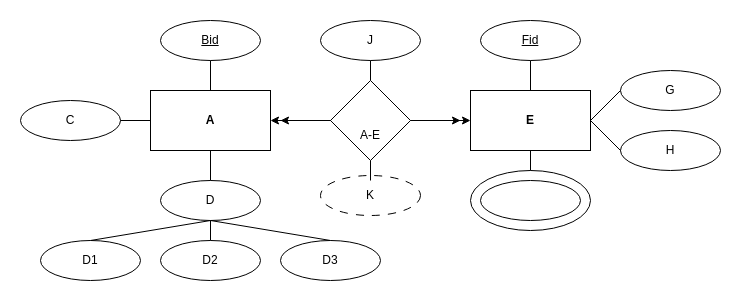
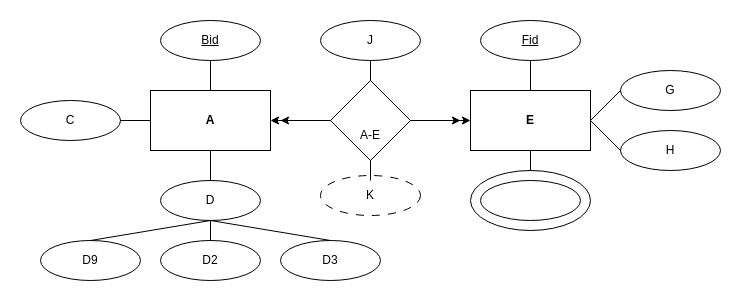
(91, 261) -> (91, 261)
